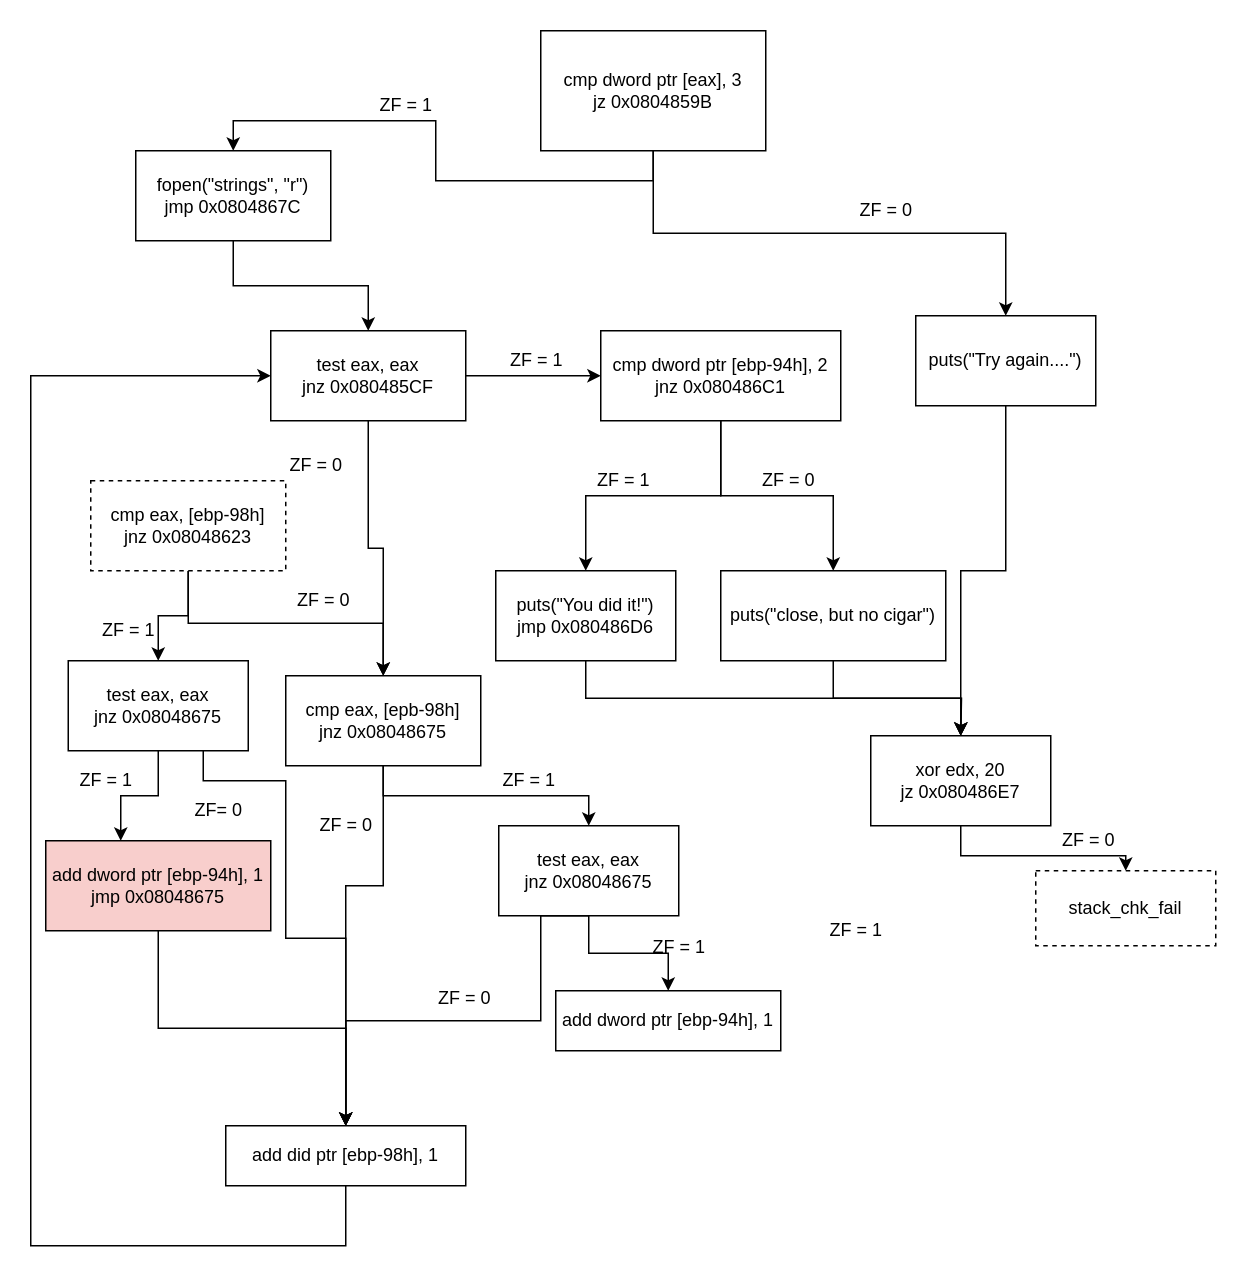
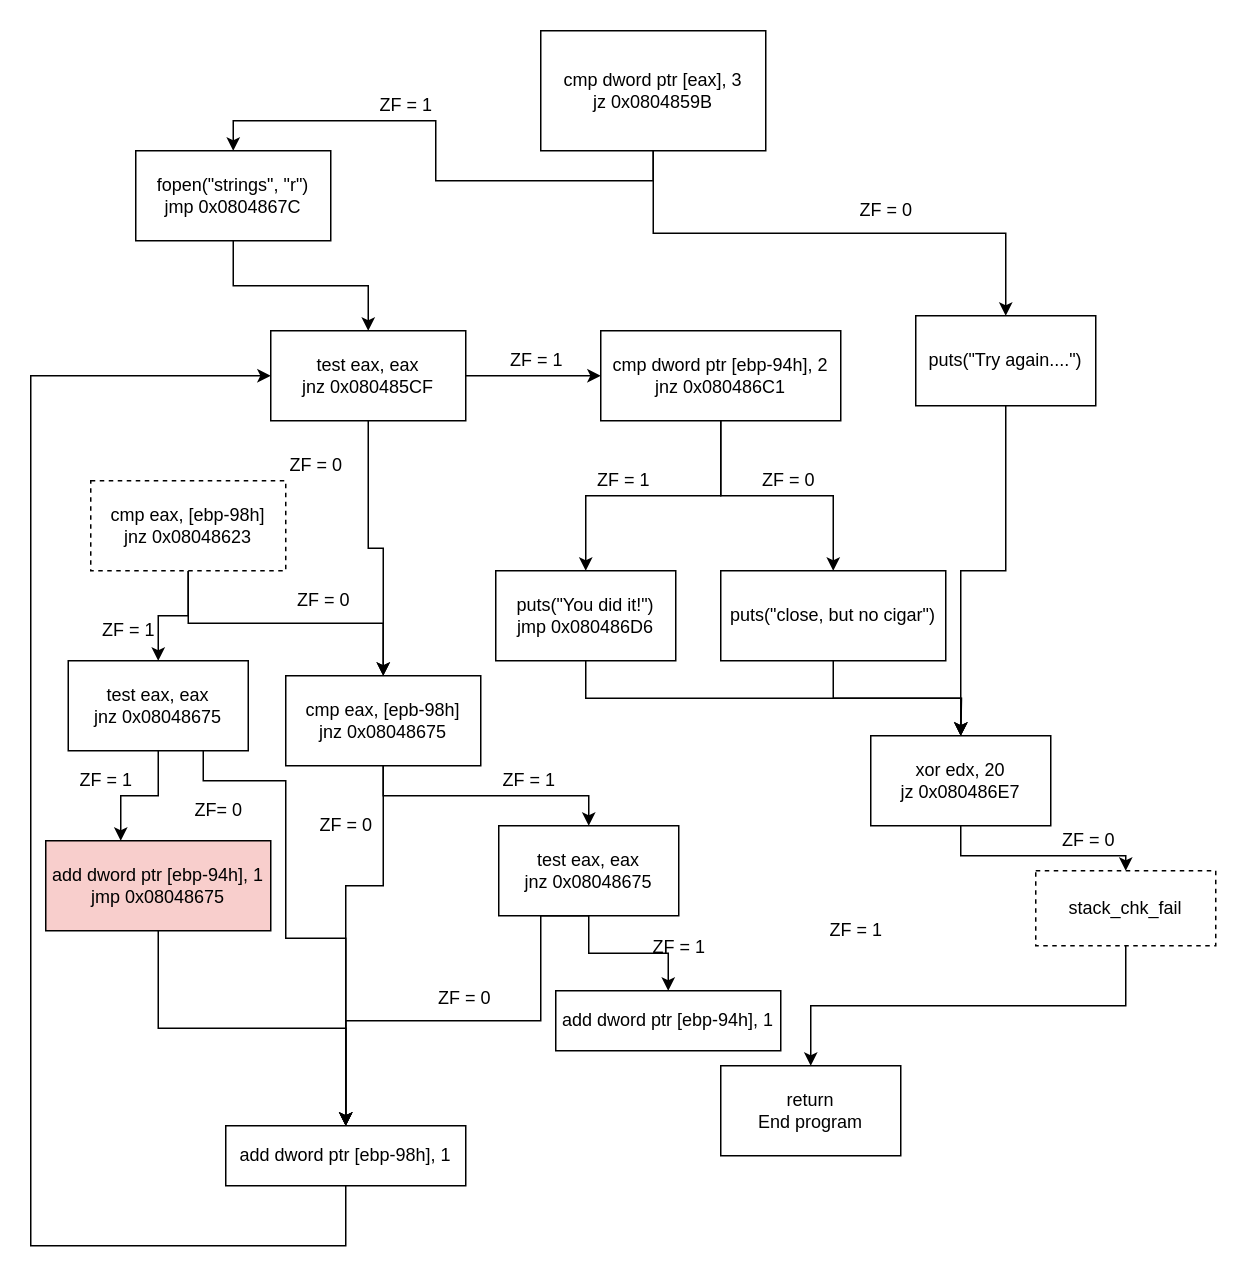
none -> (974, 1006)
none -> (811, 1111)
(346, 1156) -> (346, 1156)
